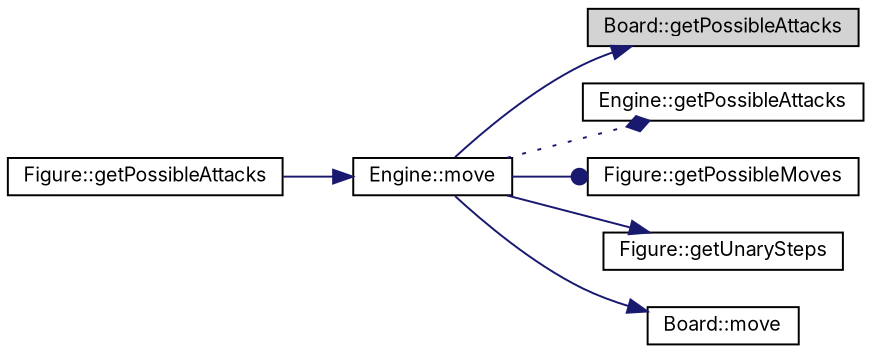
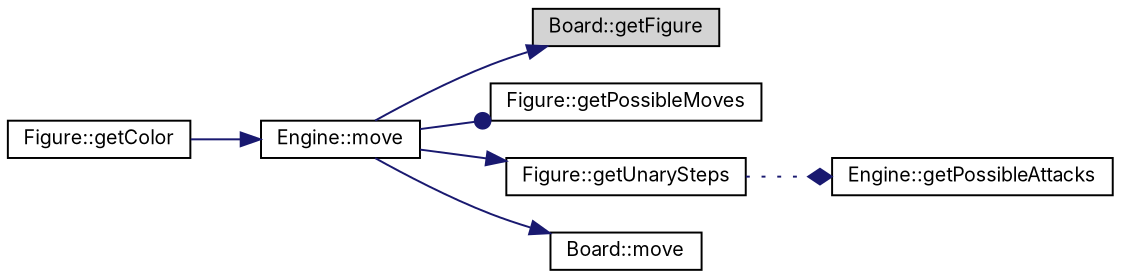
(723, 27) -> (626, 27)
(567, 142) -> (777, 177)
(145, 177) -> (99, 139)
